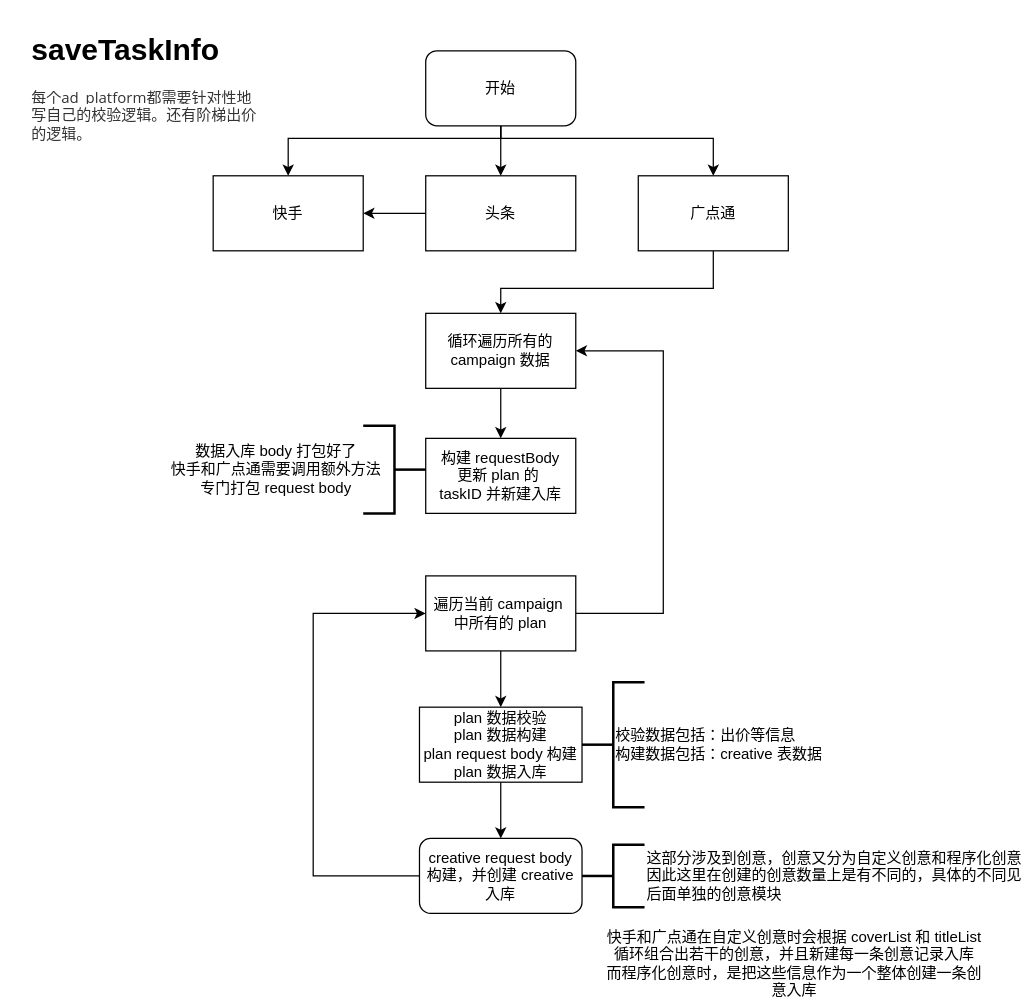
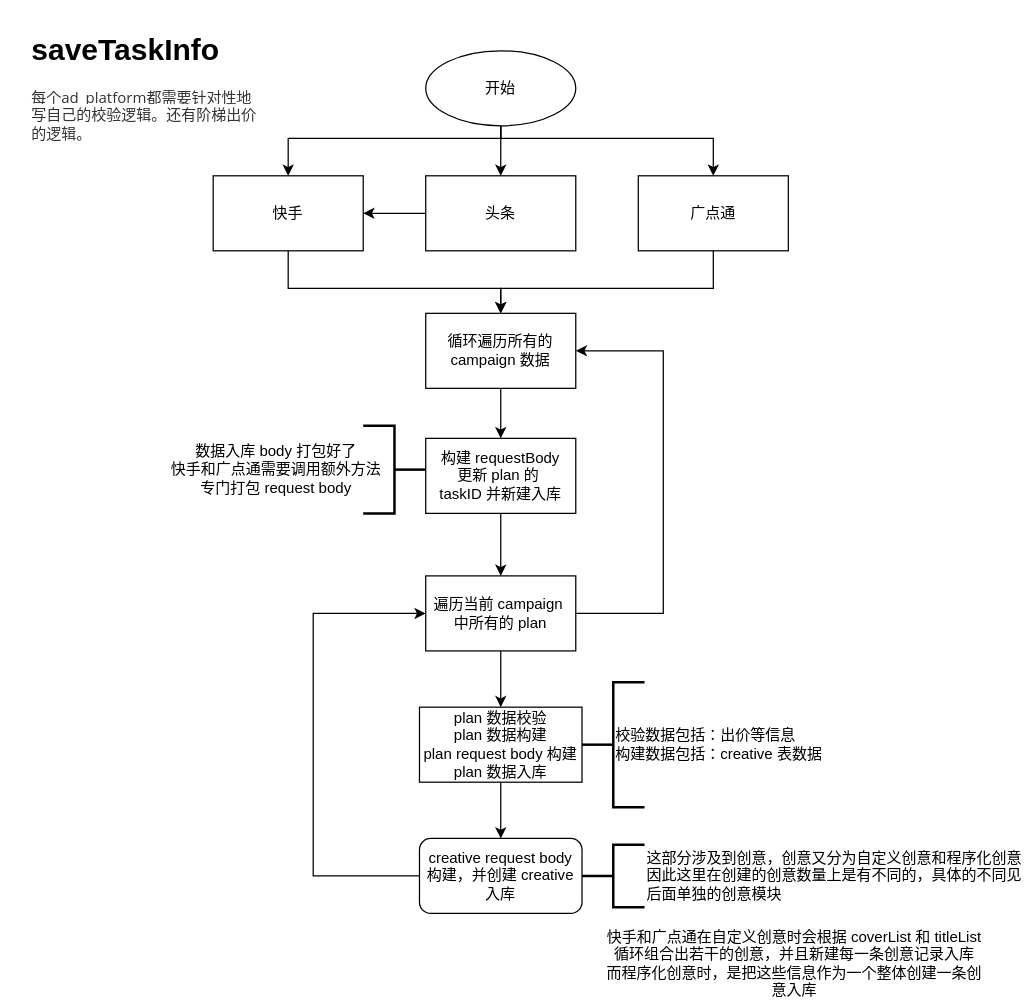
(501, 88) -> (501, 88)
none -> (374, 288)
none -> (501, 540)
